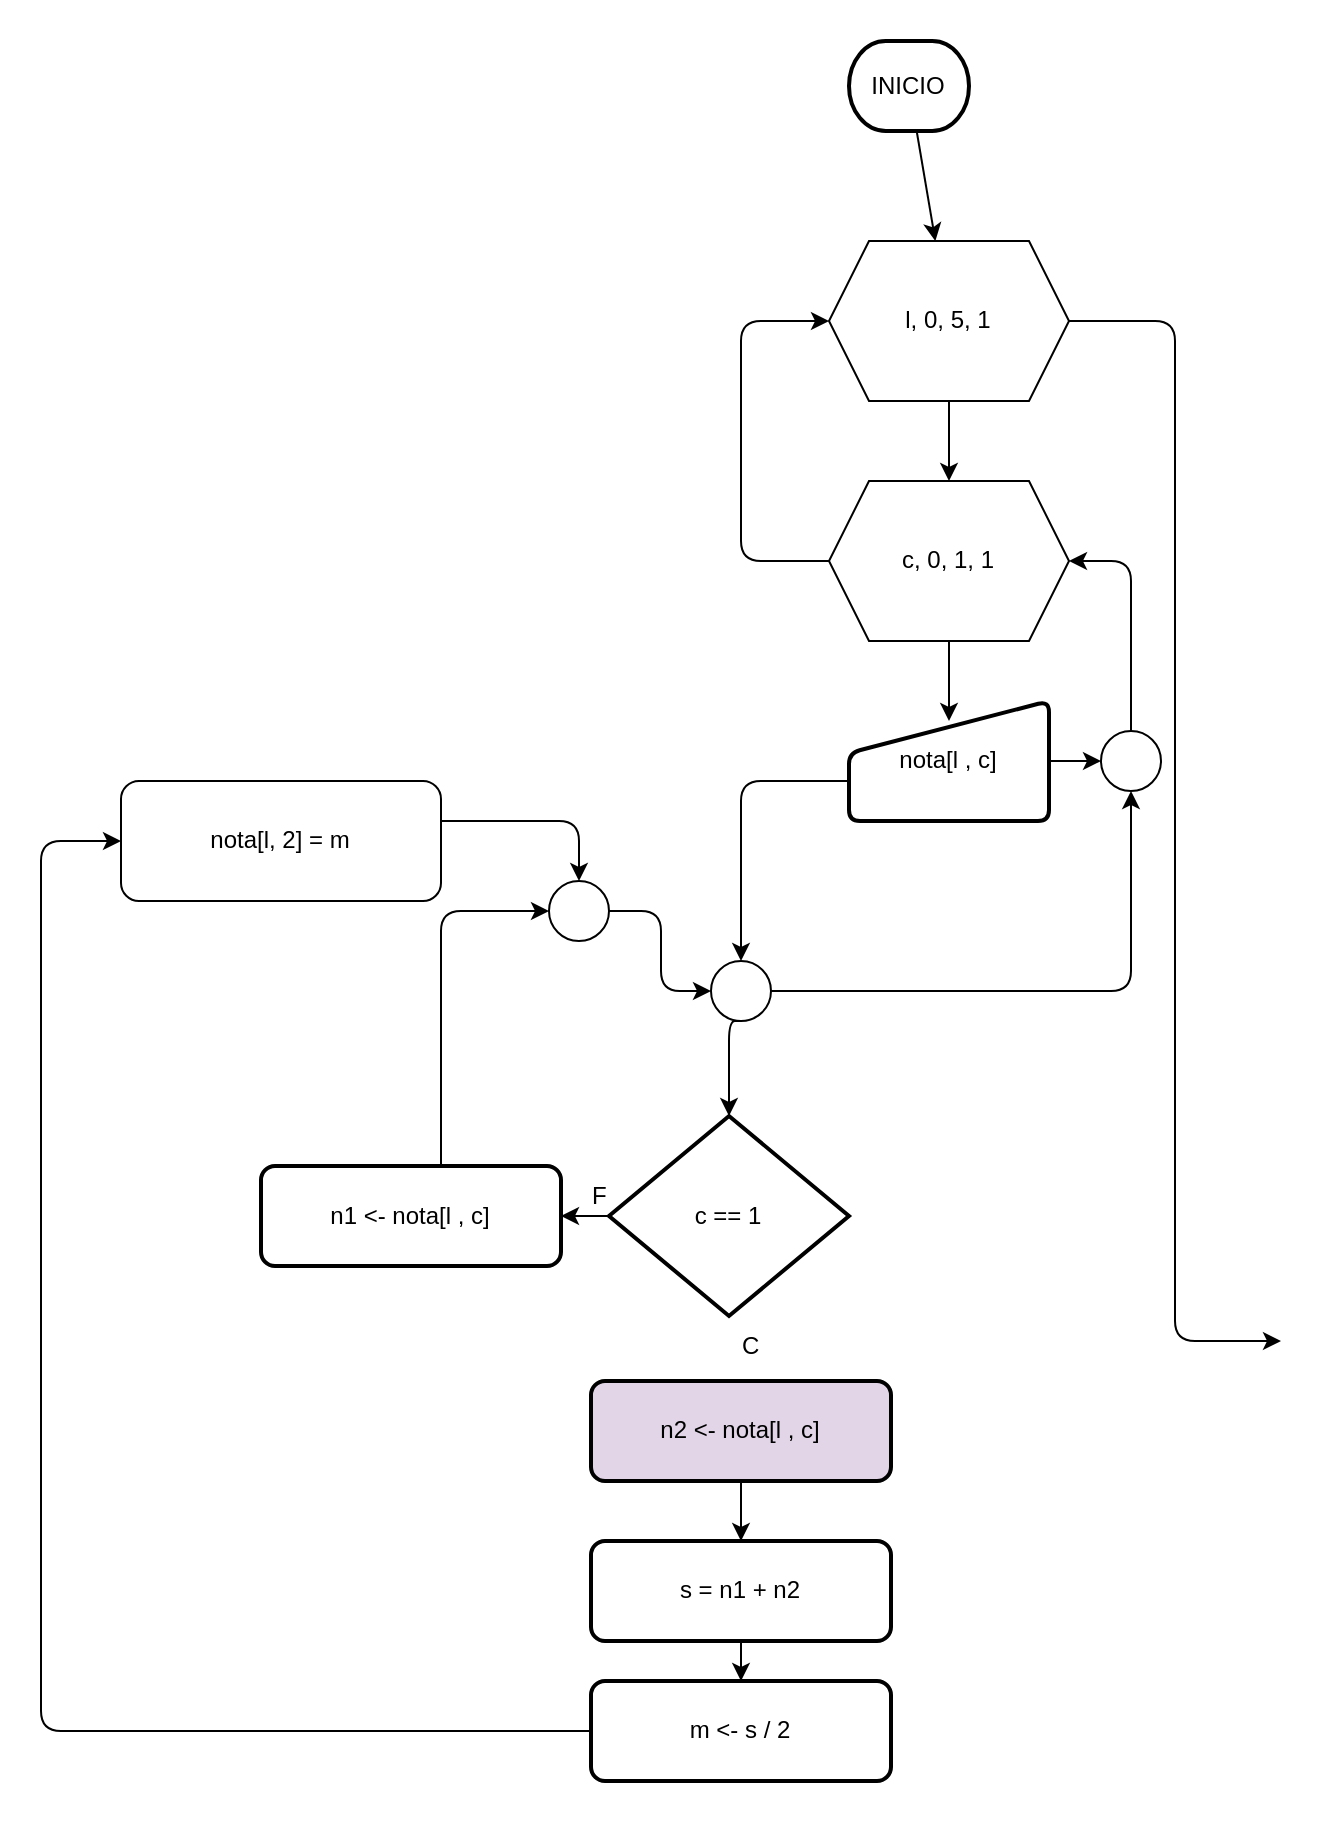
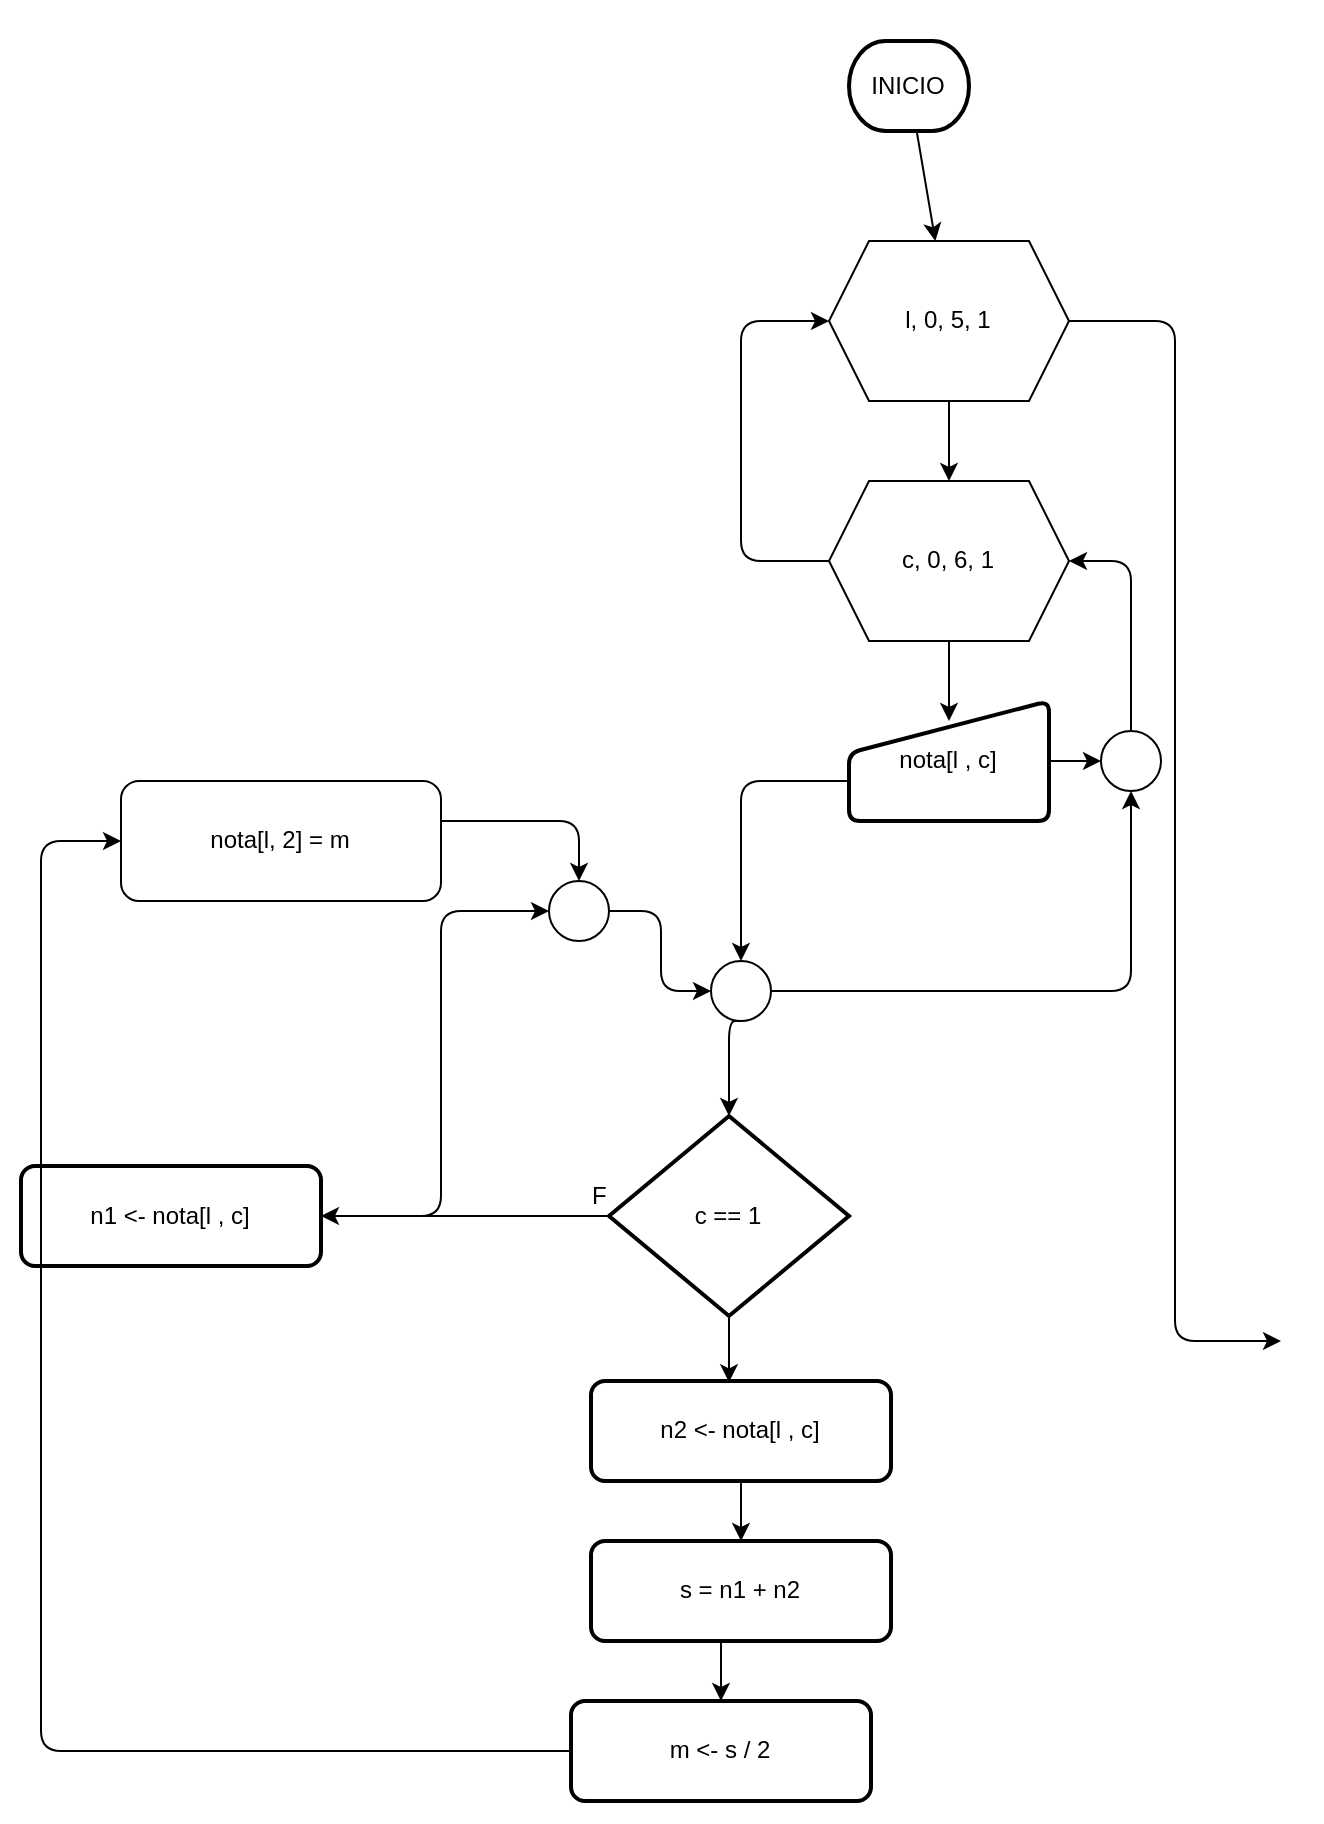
(949, 561) -> (949, 561)
(411, 1216) -> (171, 1216)
none -> (729, 1342)
(811, 1346) -> none
(741, 1431) -> (741, 1431)
(741, 1731) -> (721, 1751)
